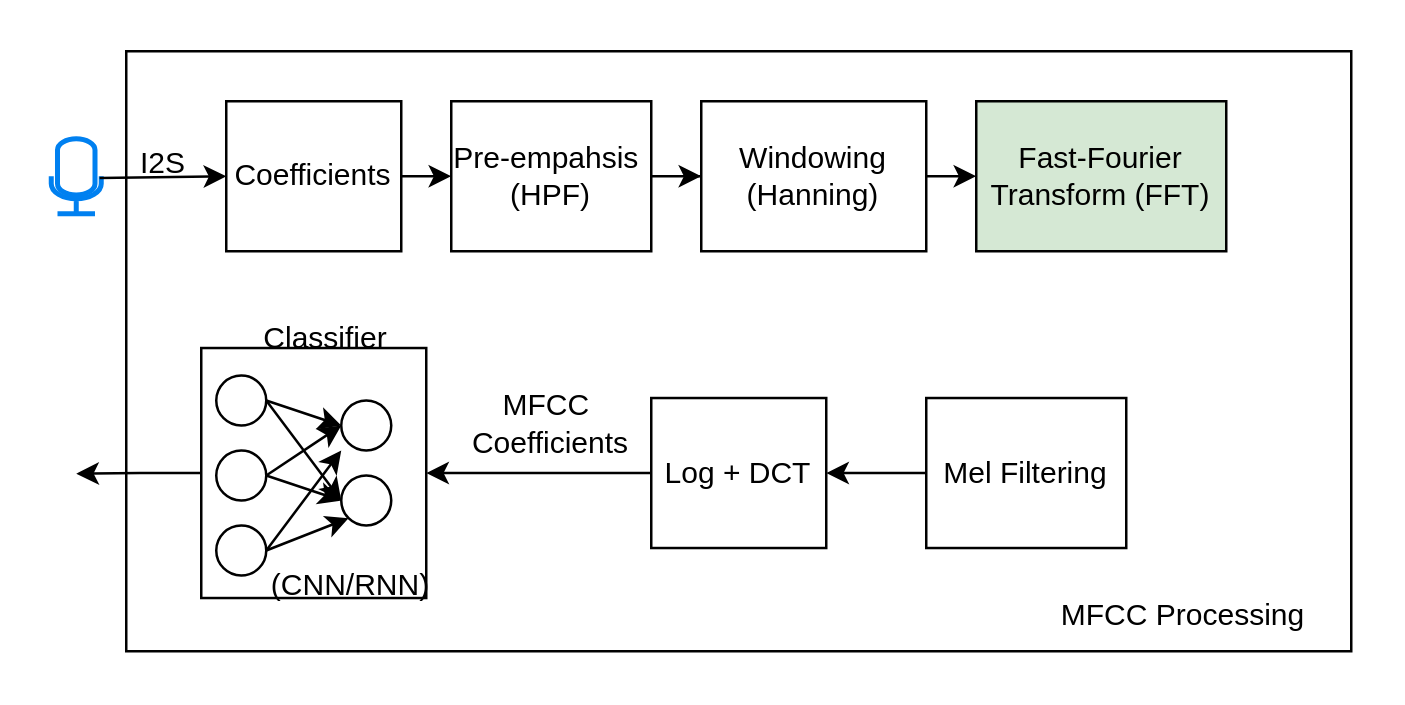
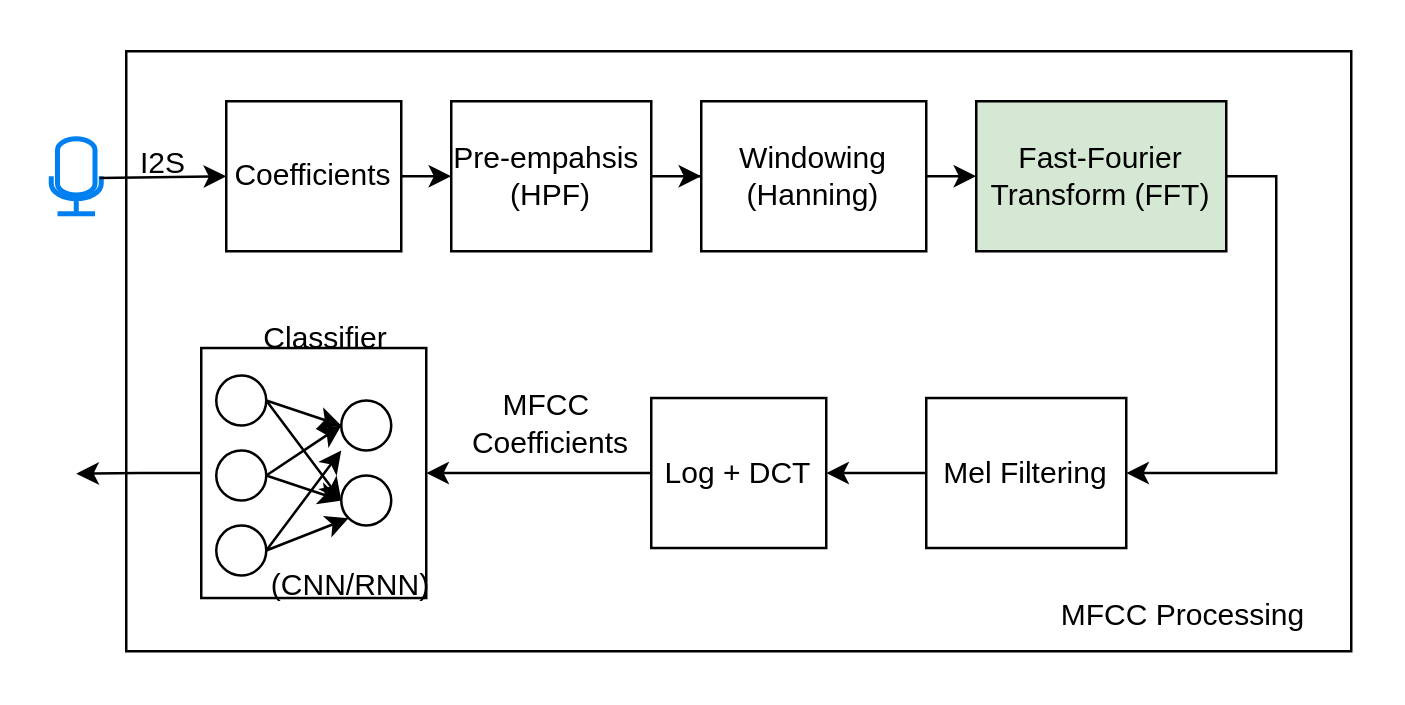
none -> (1276, 367)
